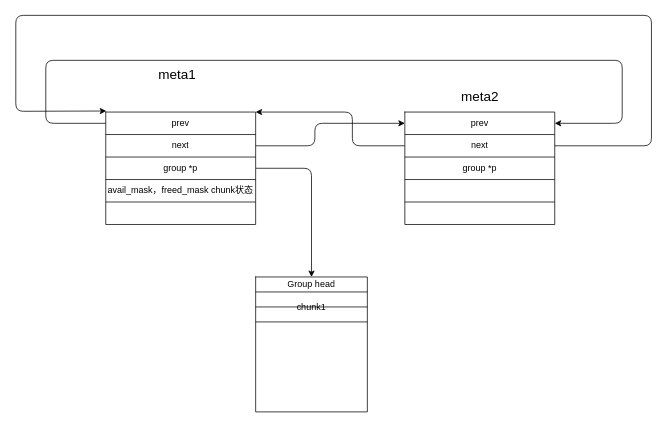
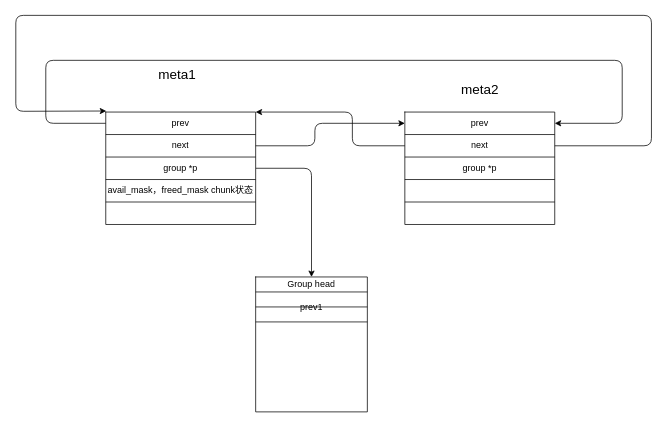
(480, 97) -> (480, 90)
(311, 307) -> (311, 307)
